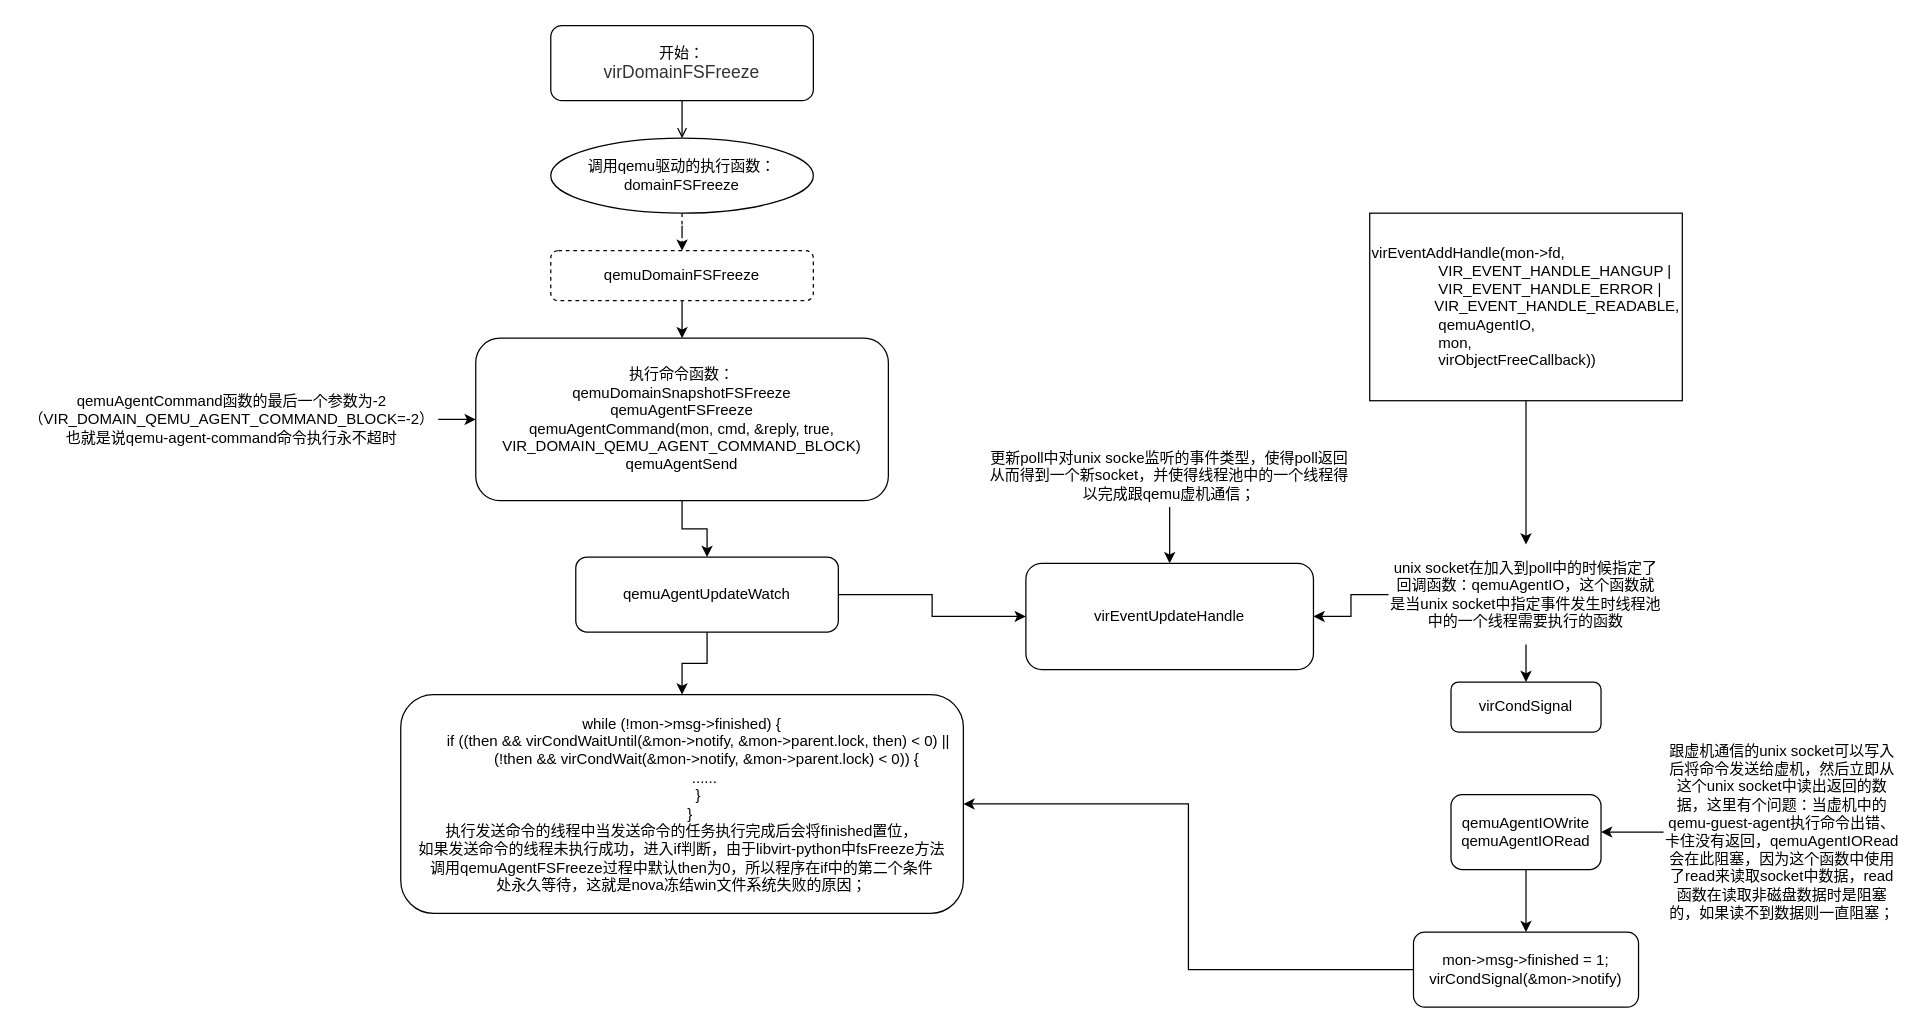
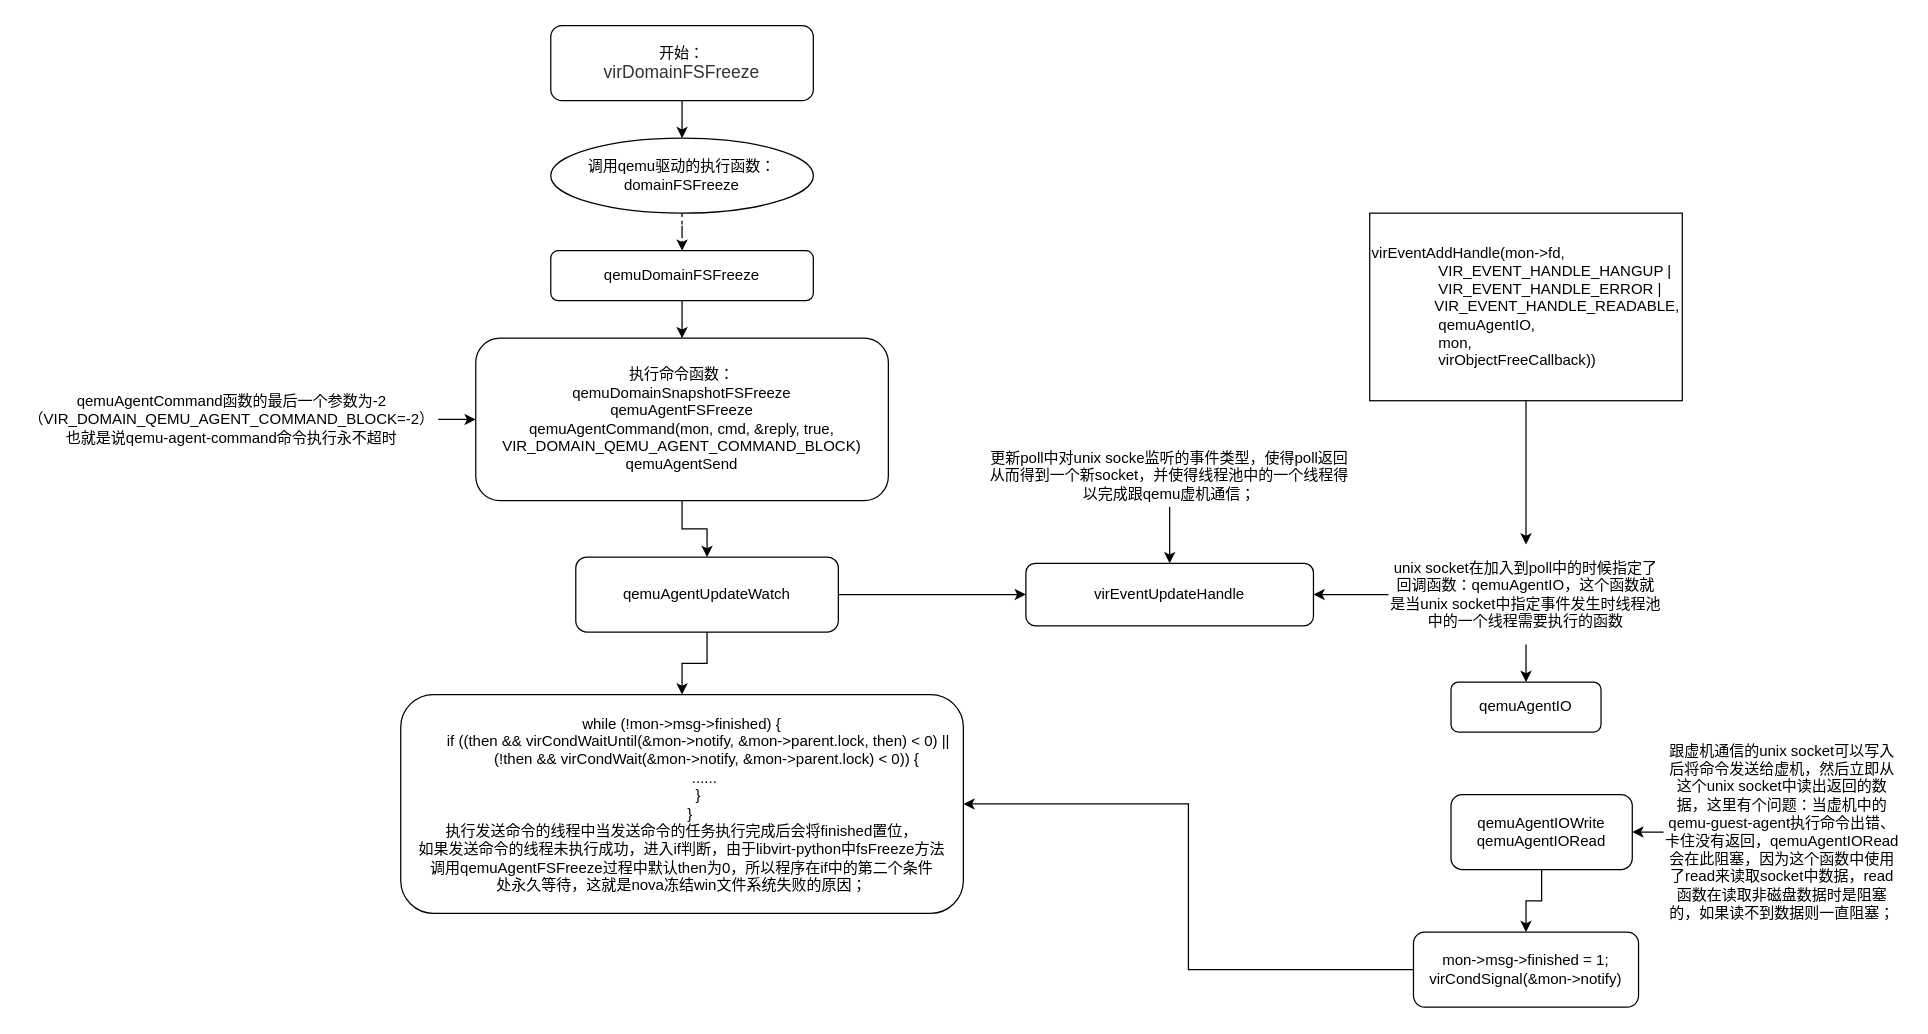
(682, 129) -> (682, 128)
(682, 276) -> (682, 276)
(1169, 616) -> (1169, 594)
(1526, 707) -> (1526, 707)
(1526, 832) -> (1541, 832)
